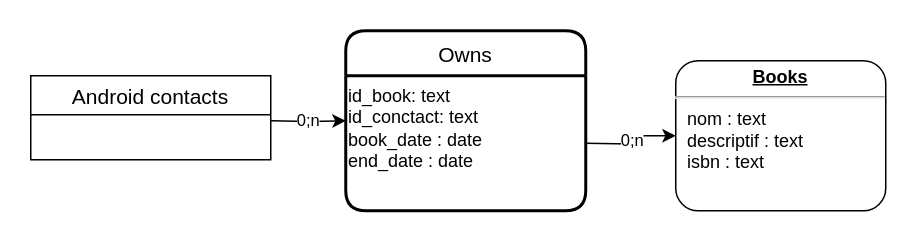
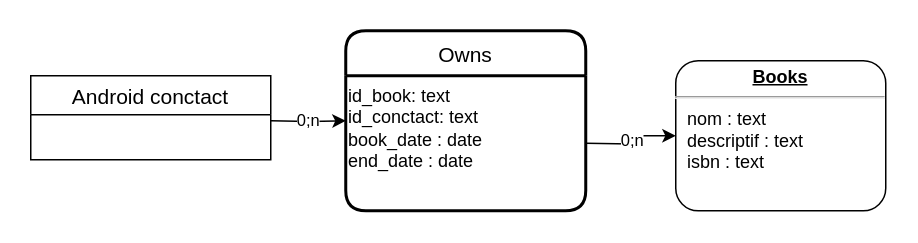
(150, 97) -> (150, 97)
